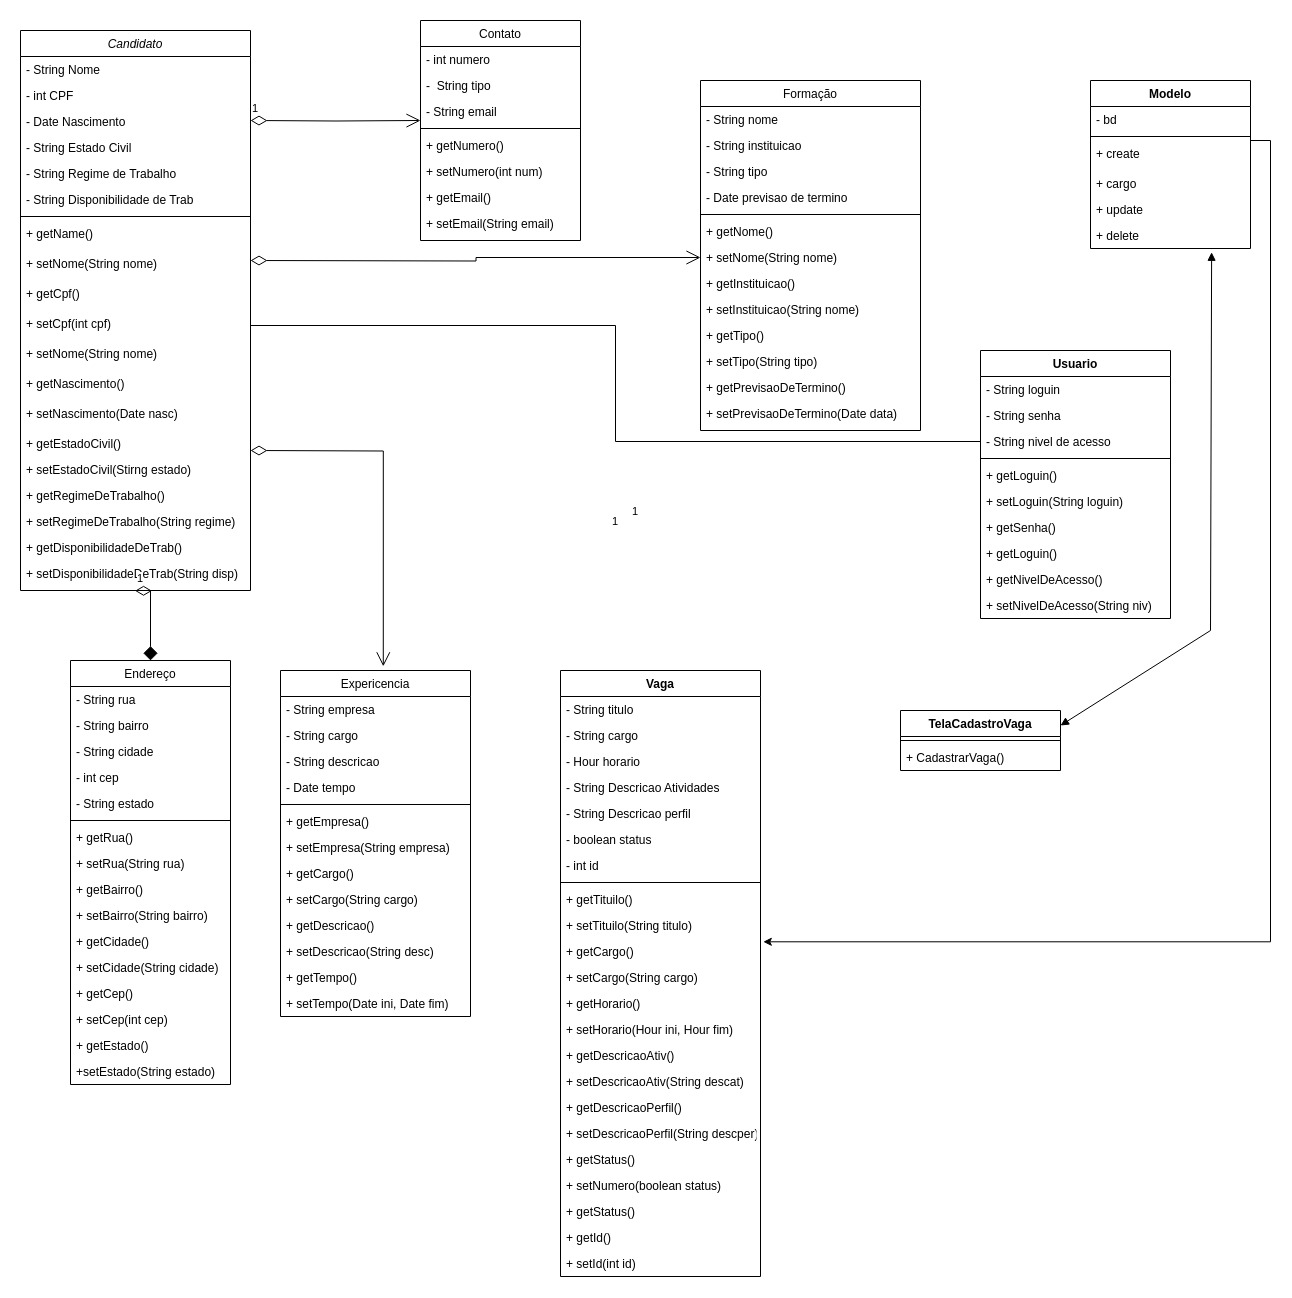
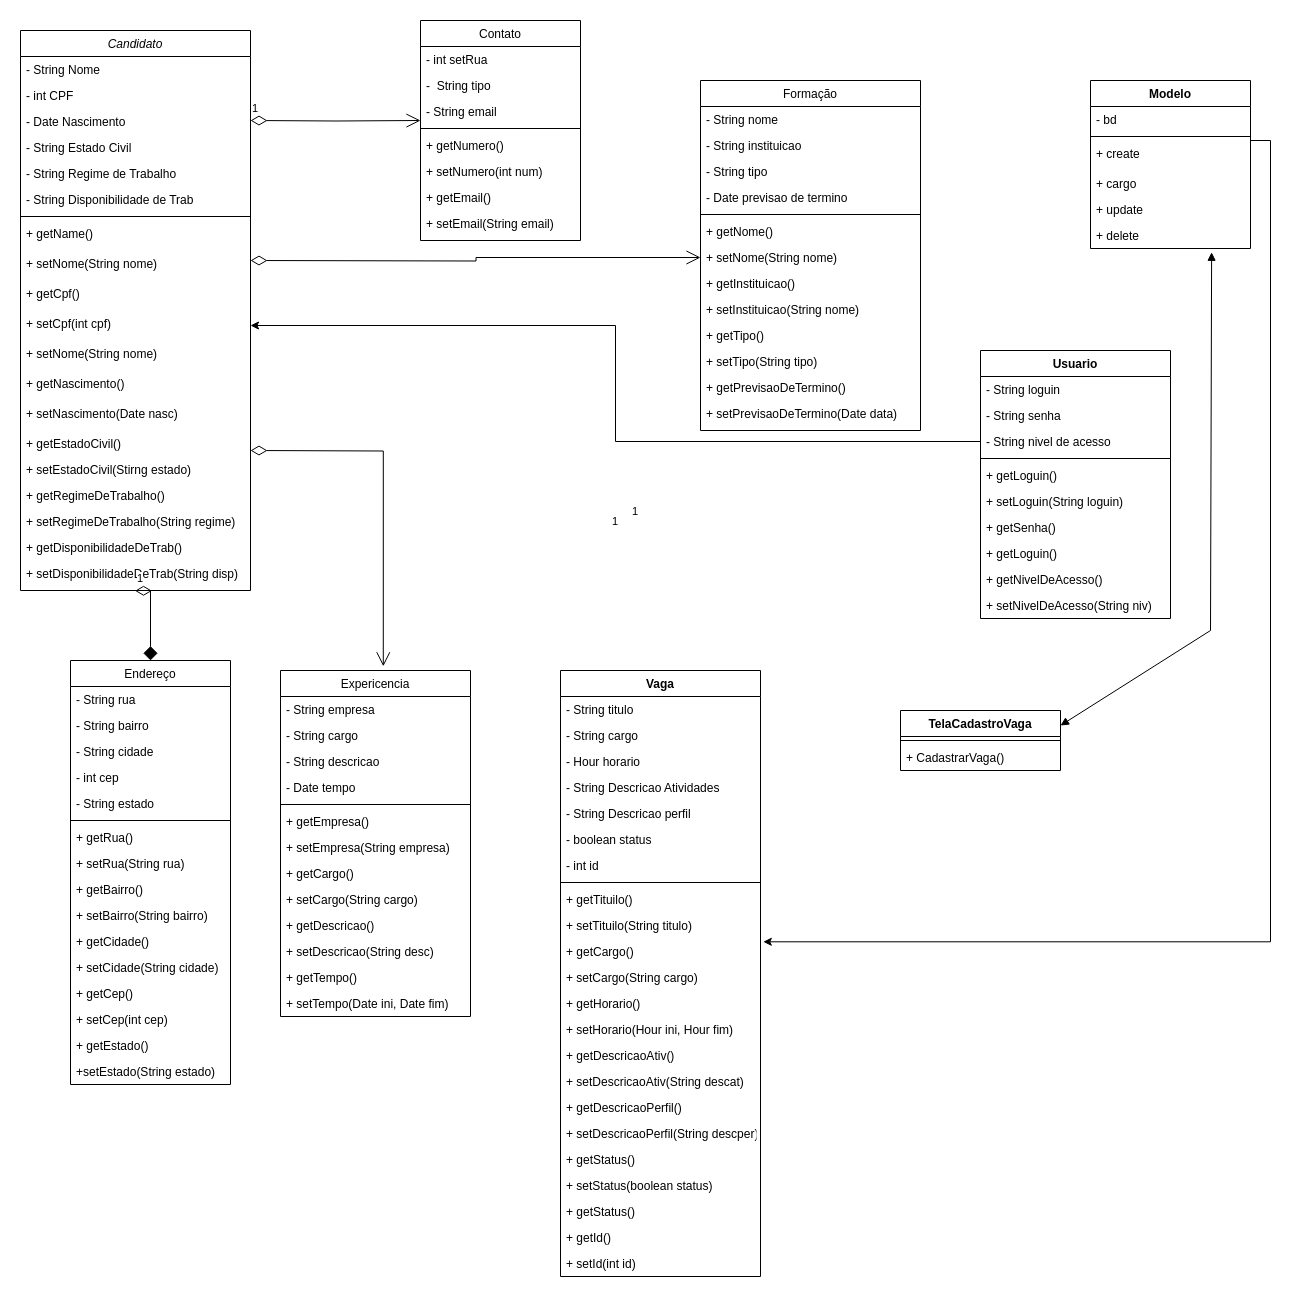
(462, 60) -> (462, 60)
(257, 326) -> (259, 326)
(652, 1186) -> (652, 1186)
